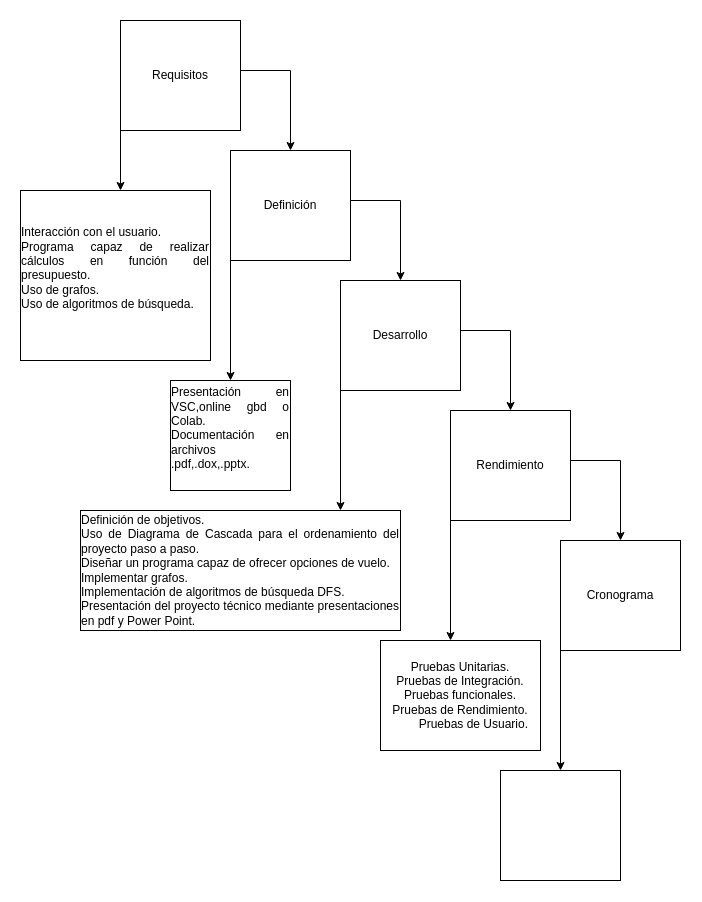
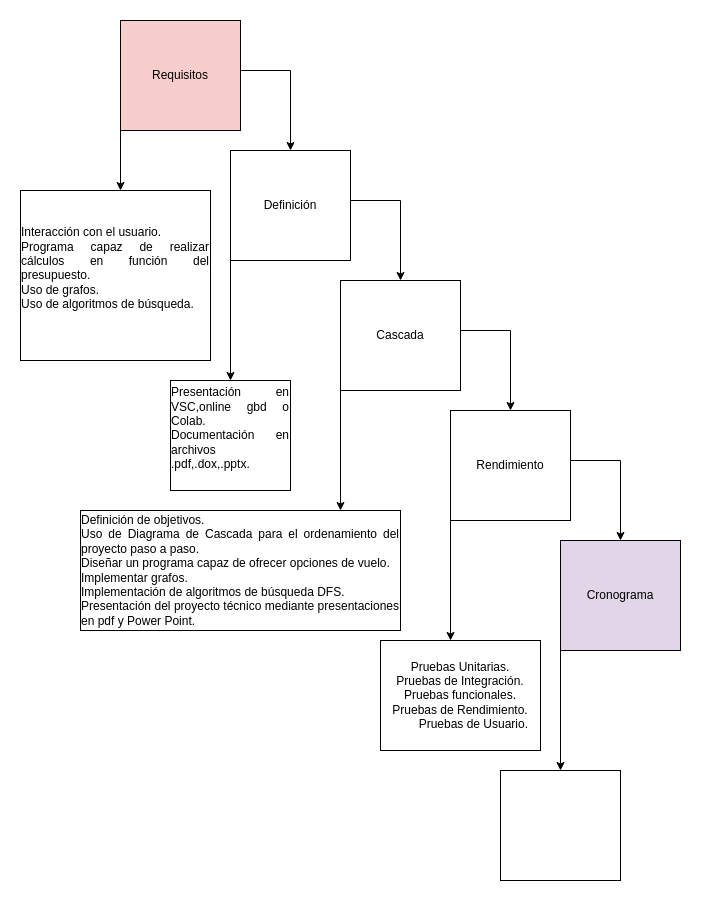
(181, 76) -> (181, 76)
(401, 336) -> (401, 336)
(621, 596) -> (621, 596)
